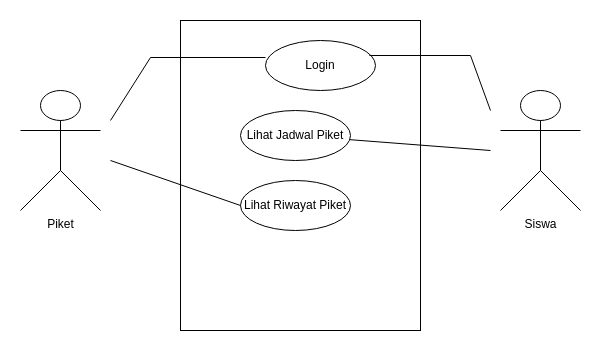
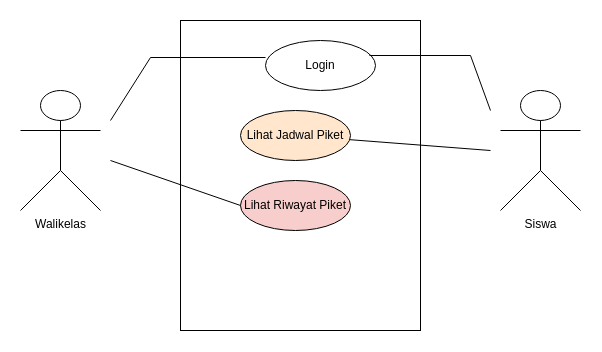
(296, 136) -> (296, 136)
(296, 206) -> (296, 206)
(61, 225) -> (61, 225)
